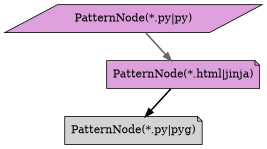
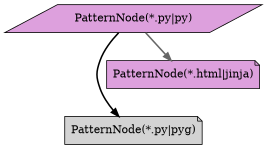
(161, 100) -> (97, 71)
